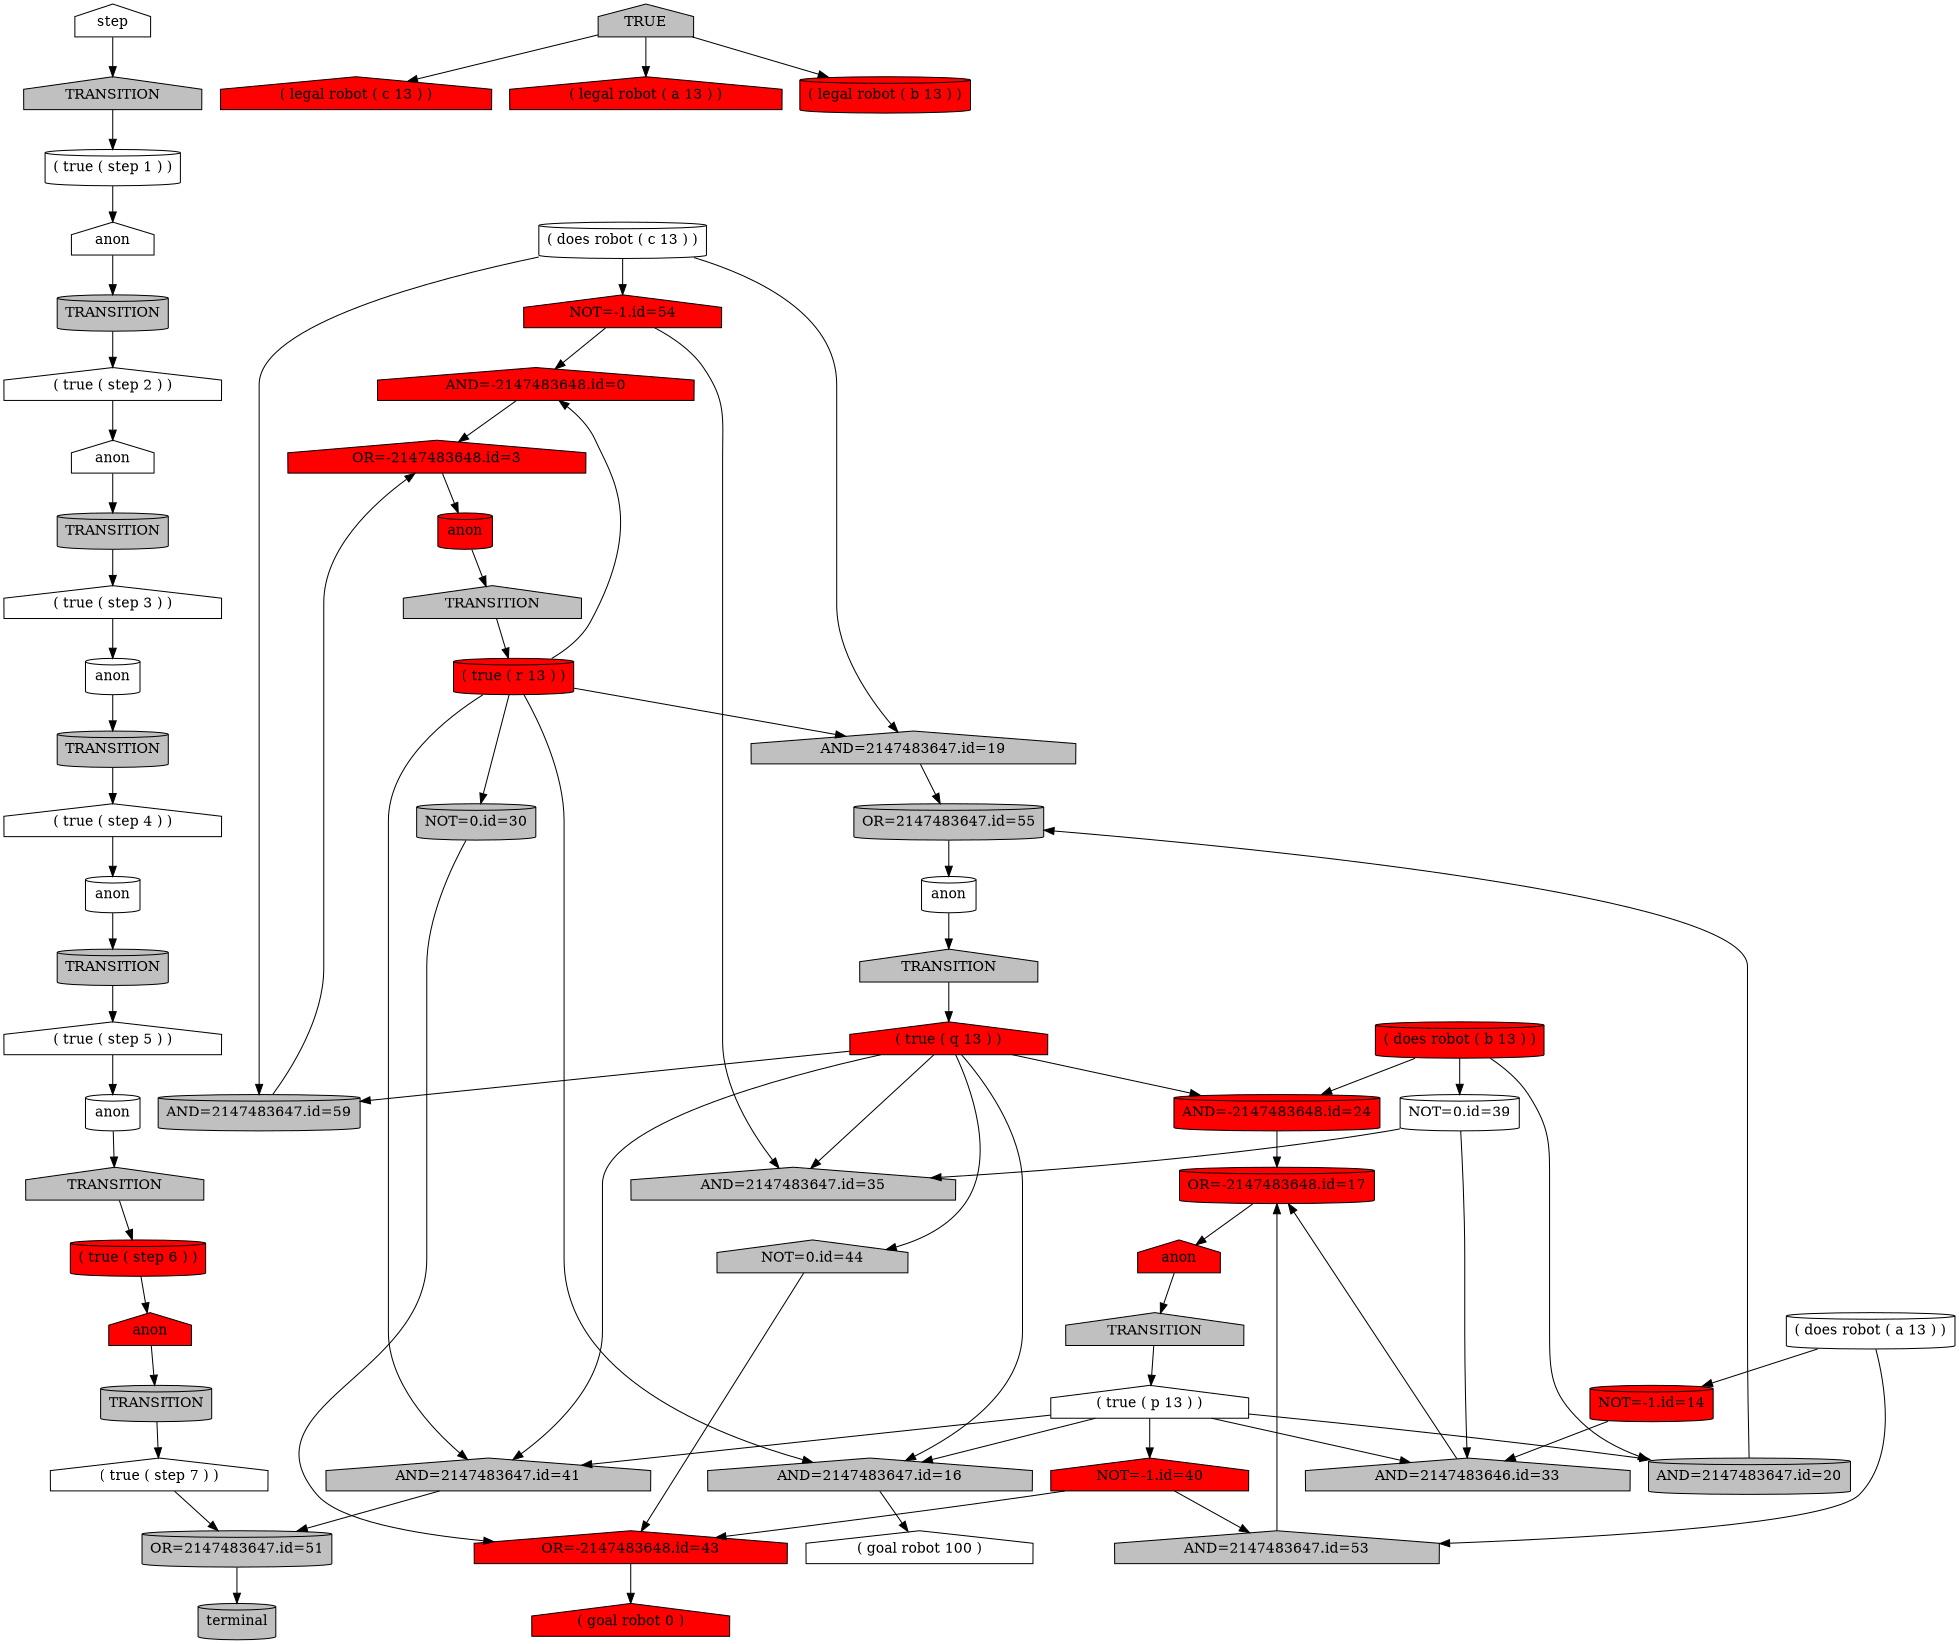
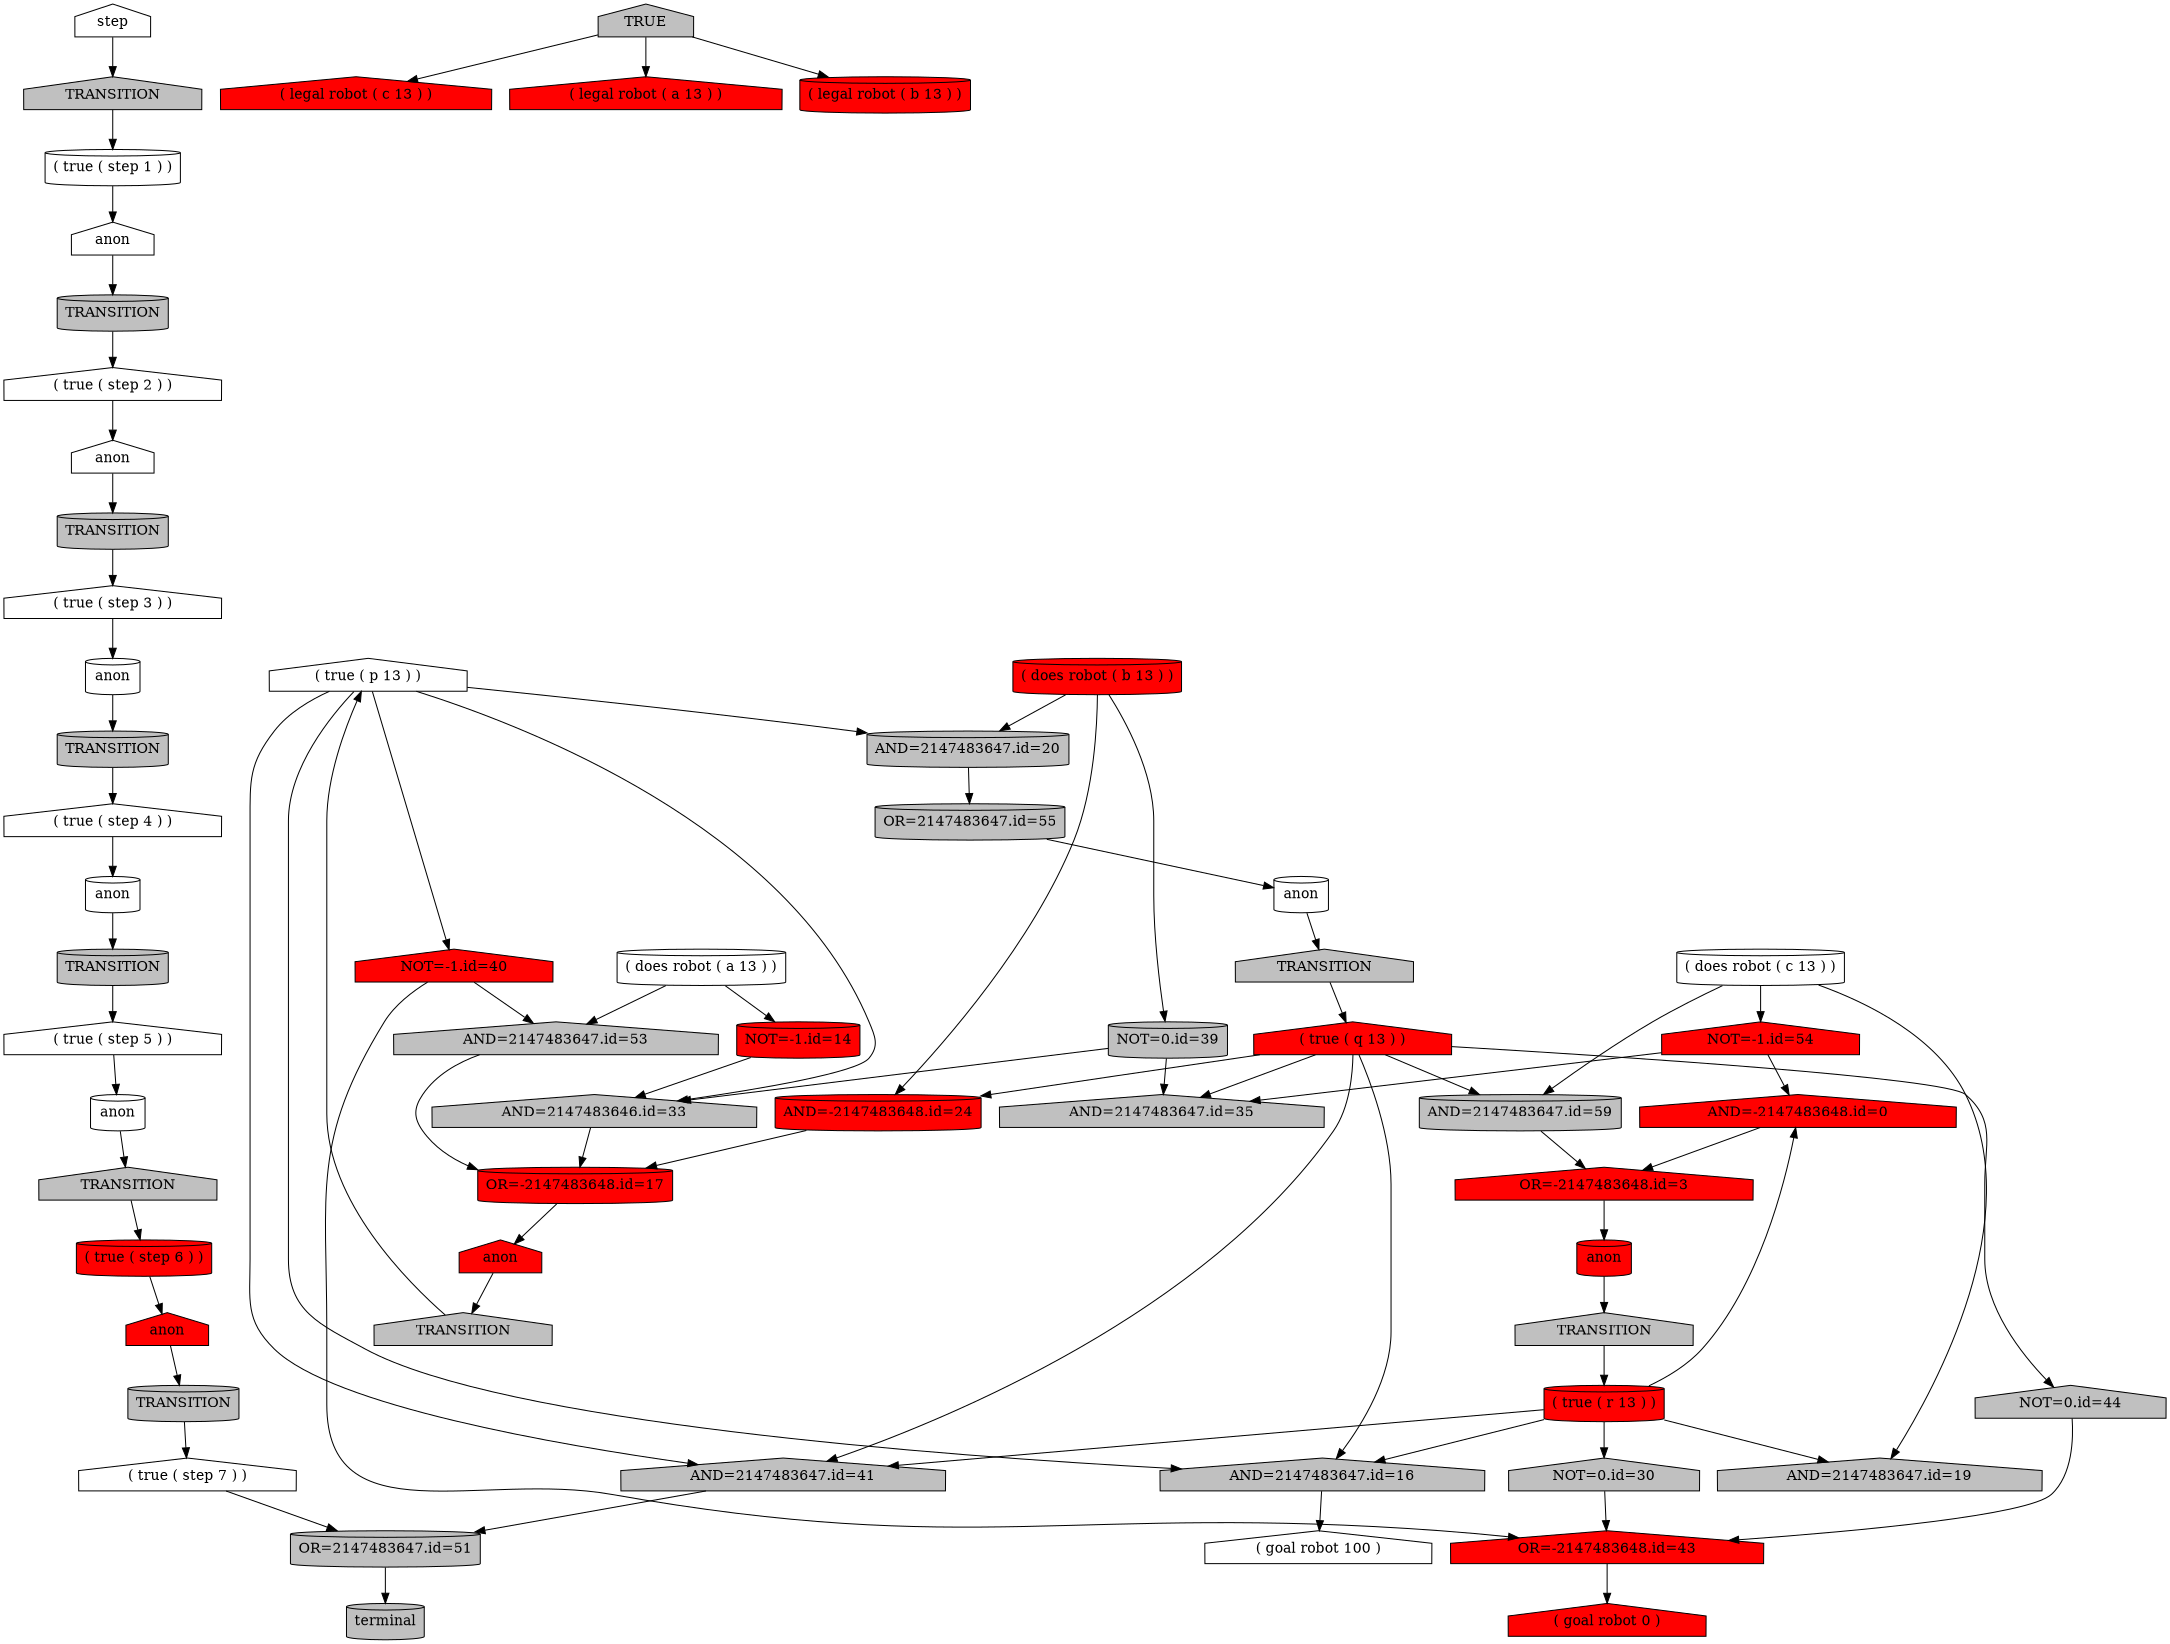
(928, 779) -> none
(476, 822) -> (1604, 1476)
(1460, 1113) -> (1168, 1040)
